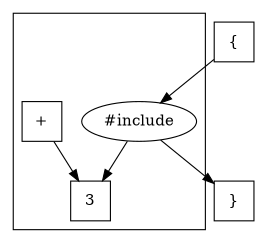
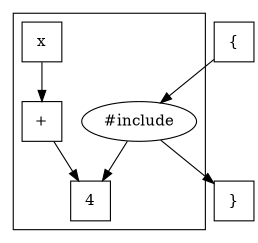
none -> (42, 42)
(91, 201) -> (91, 201)
